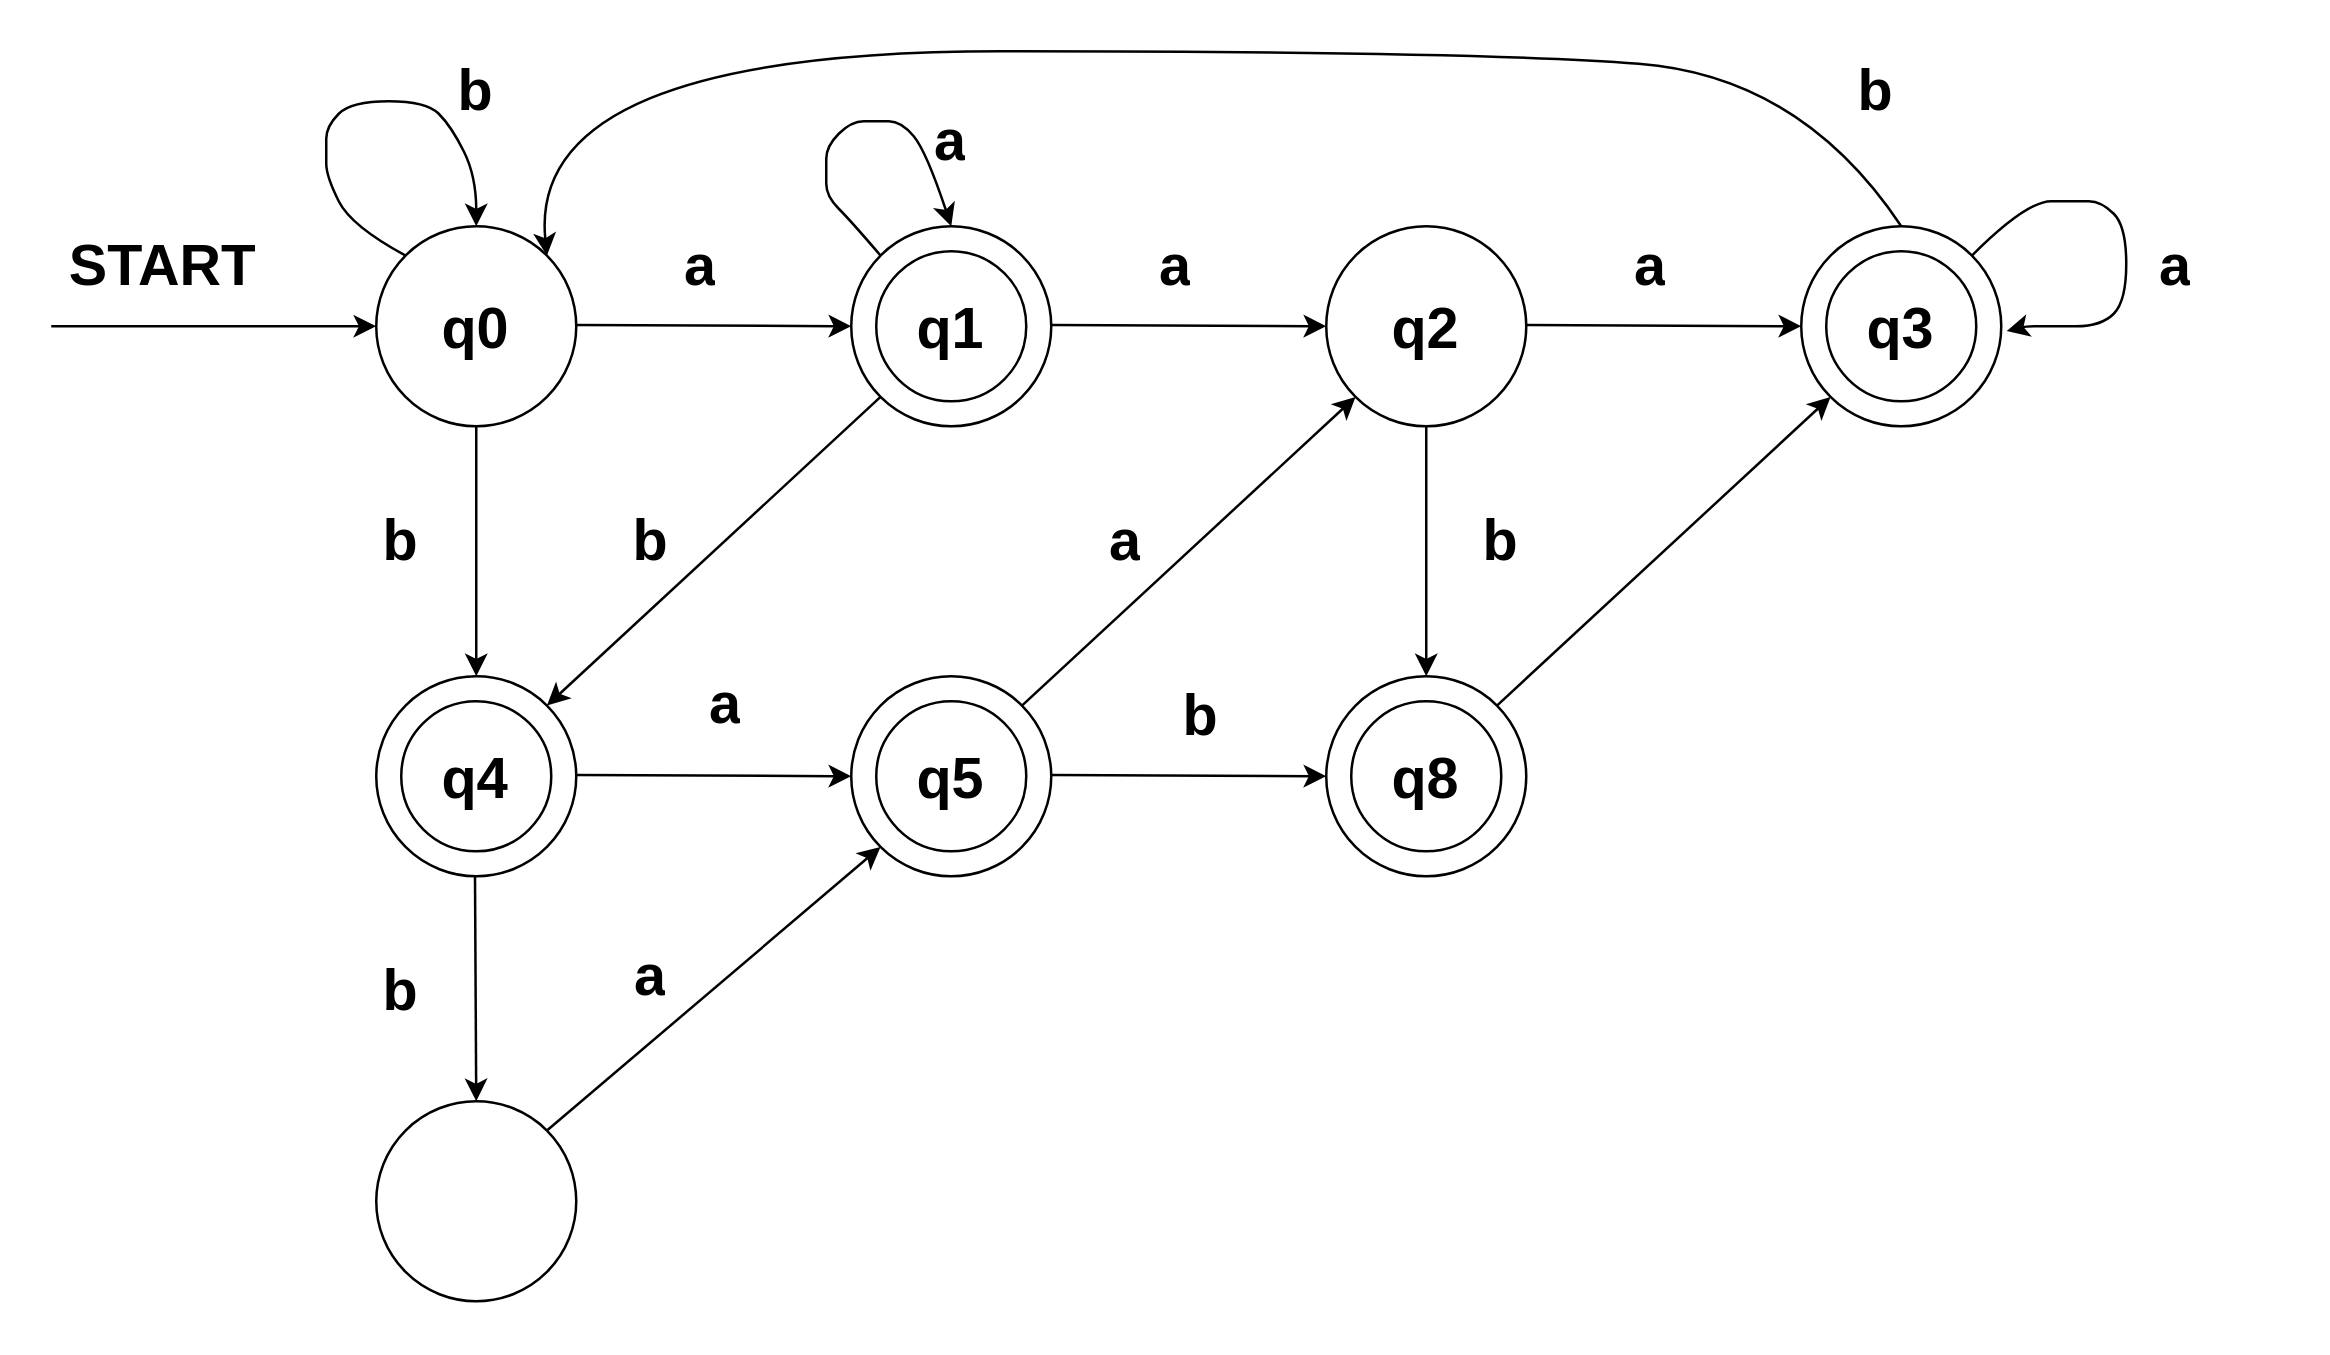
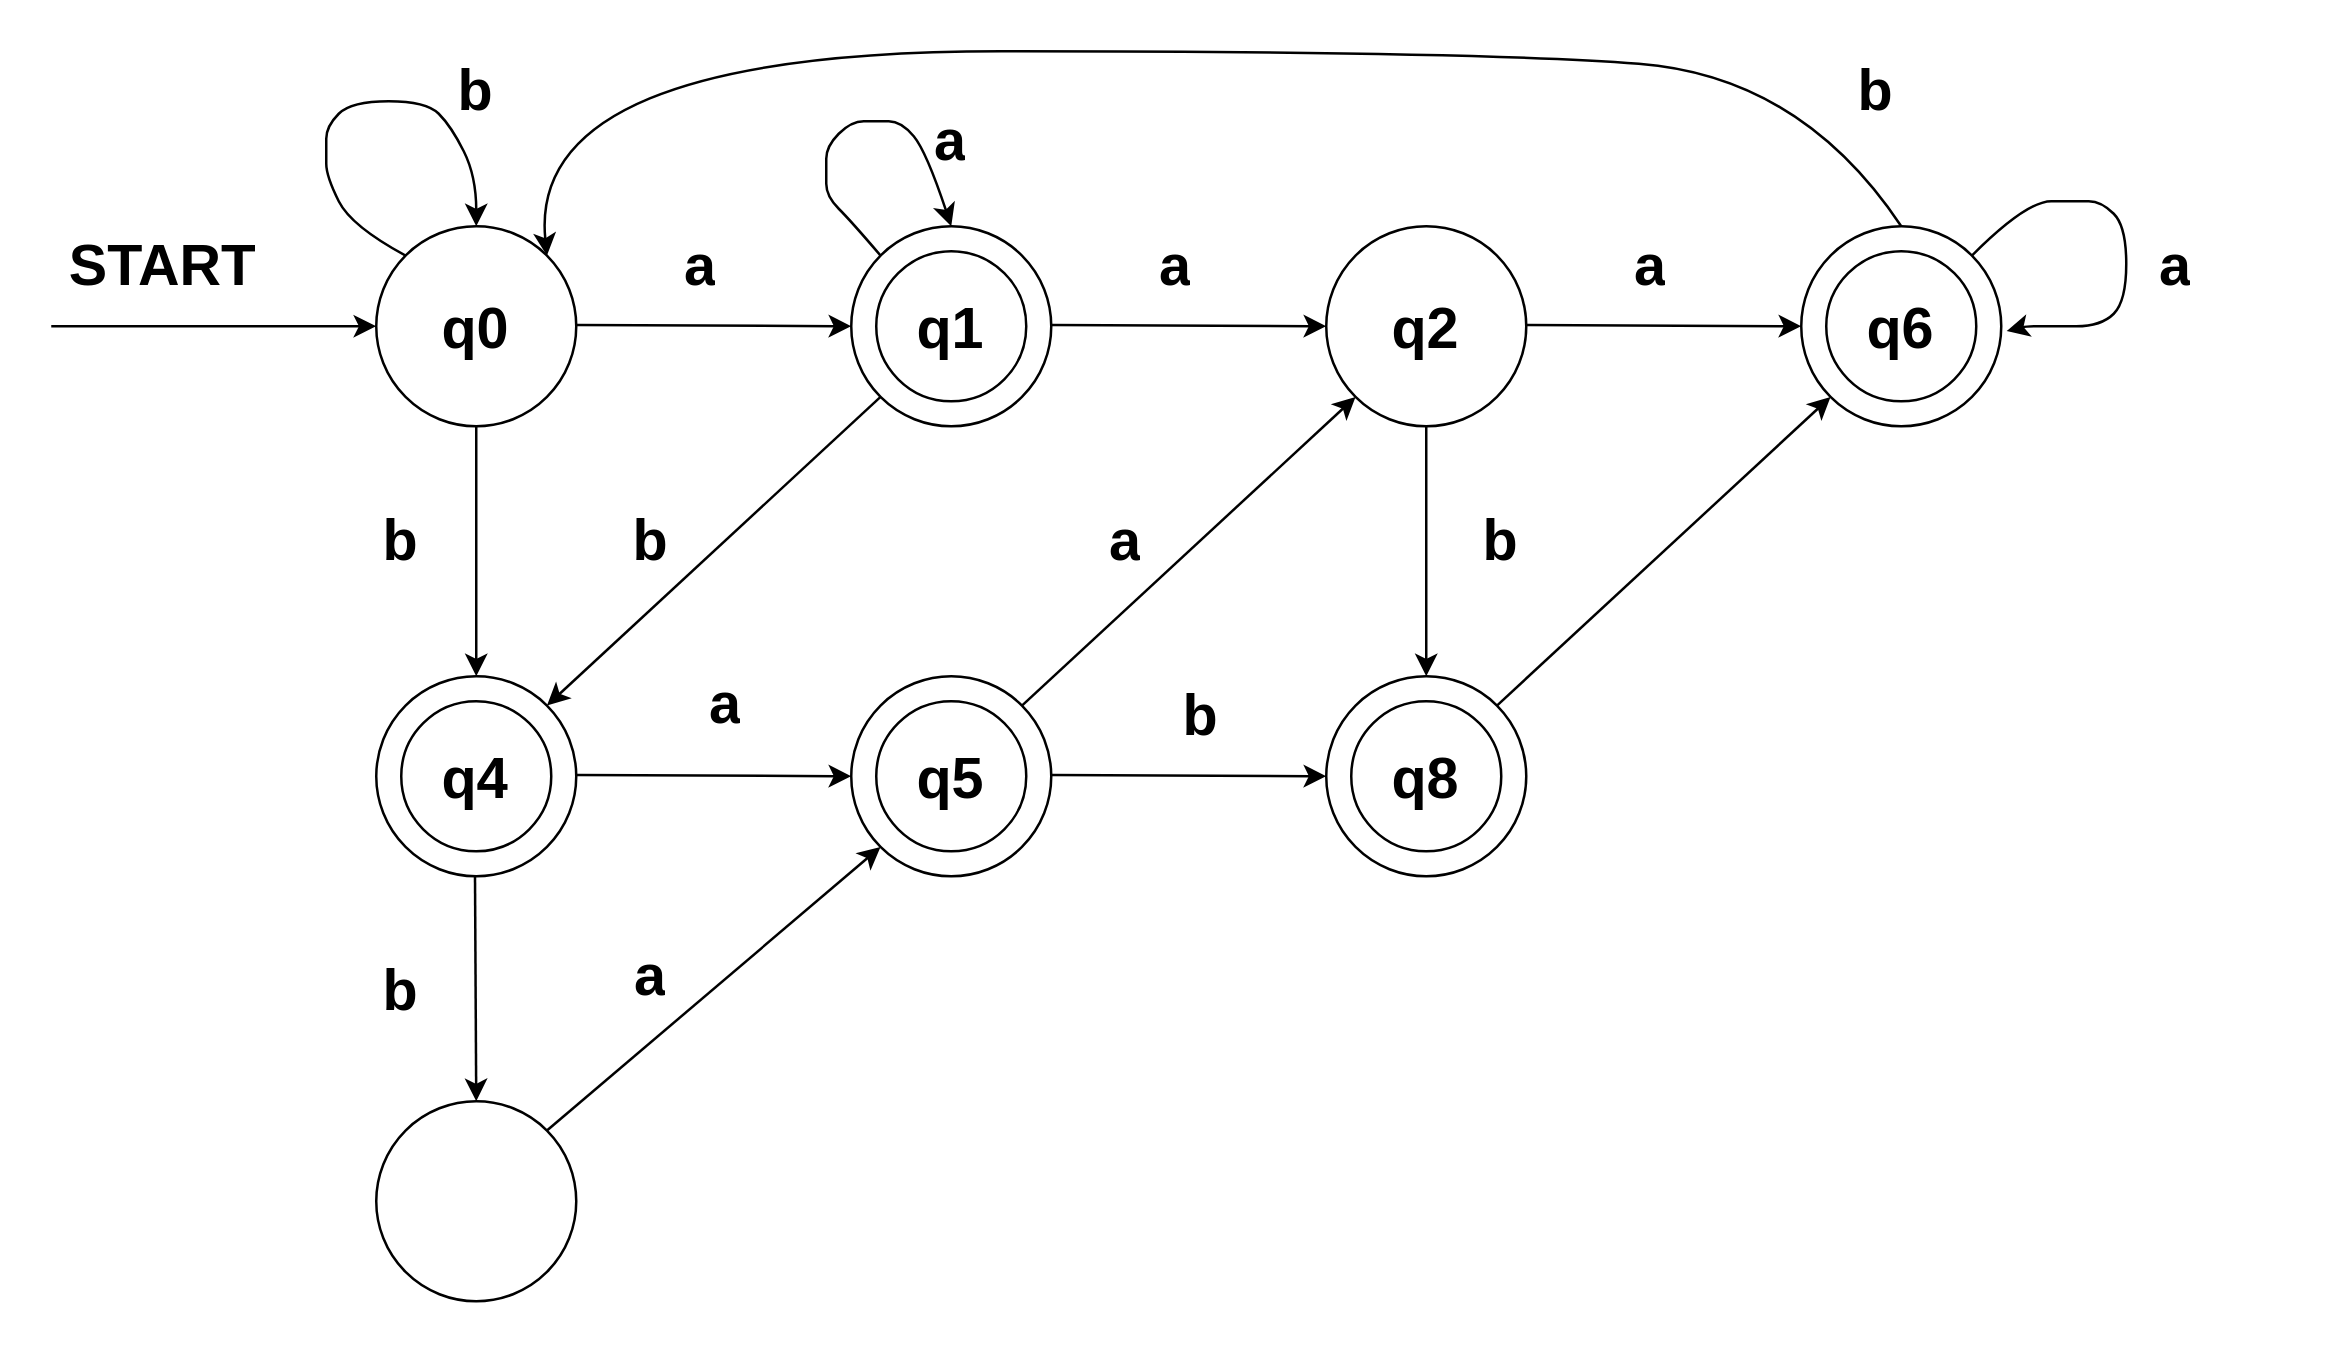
(1901, 326) -> (1901, 326)
